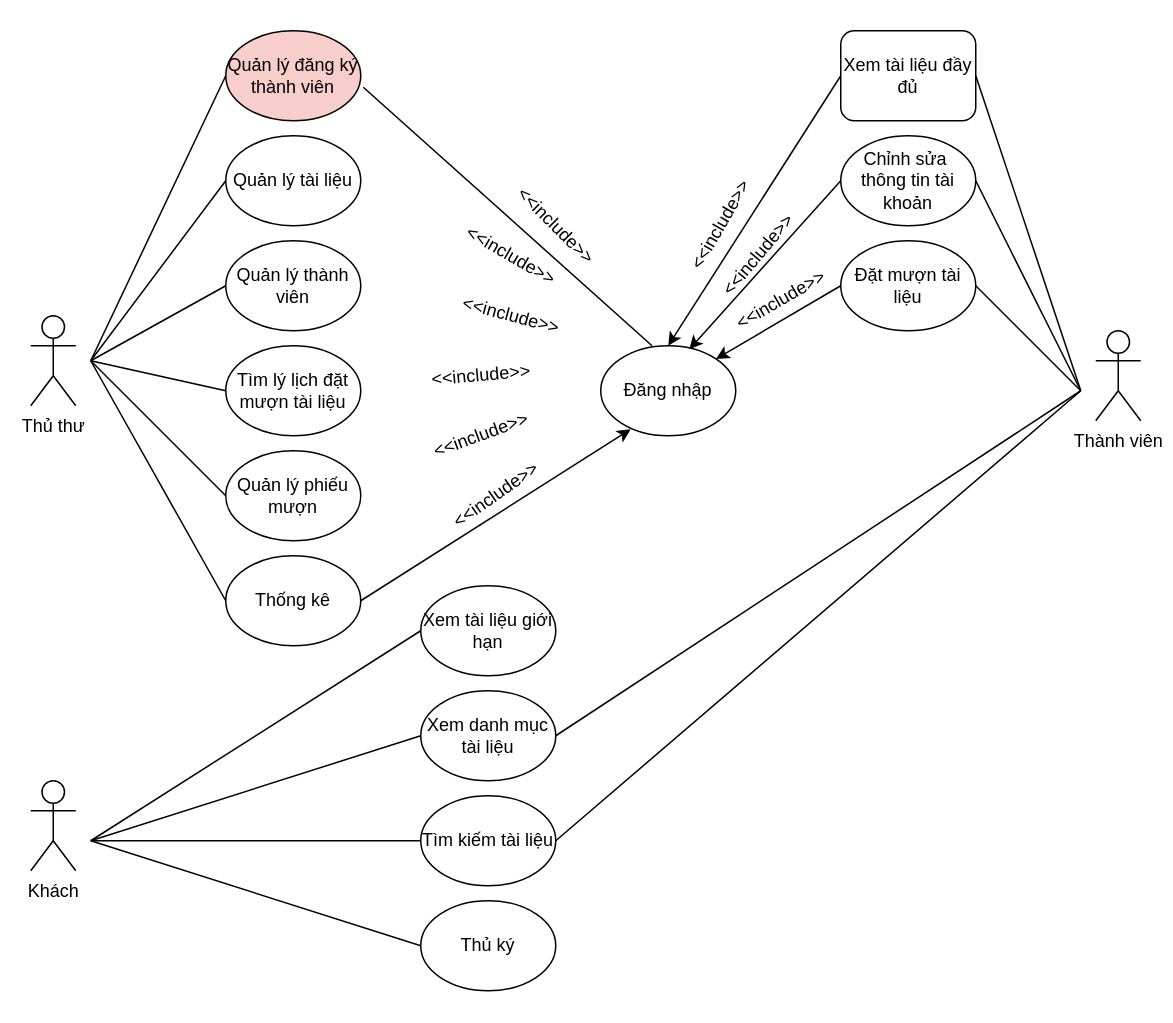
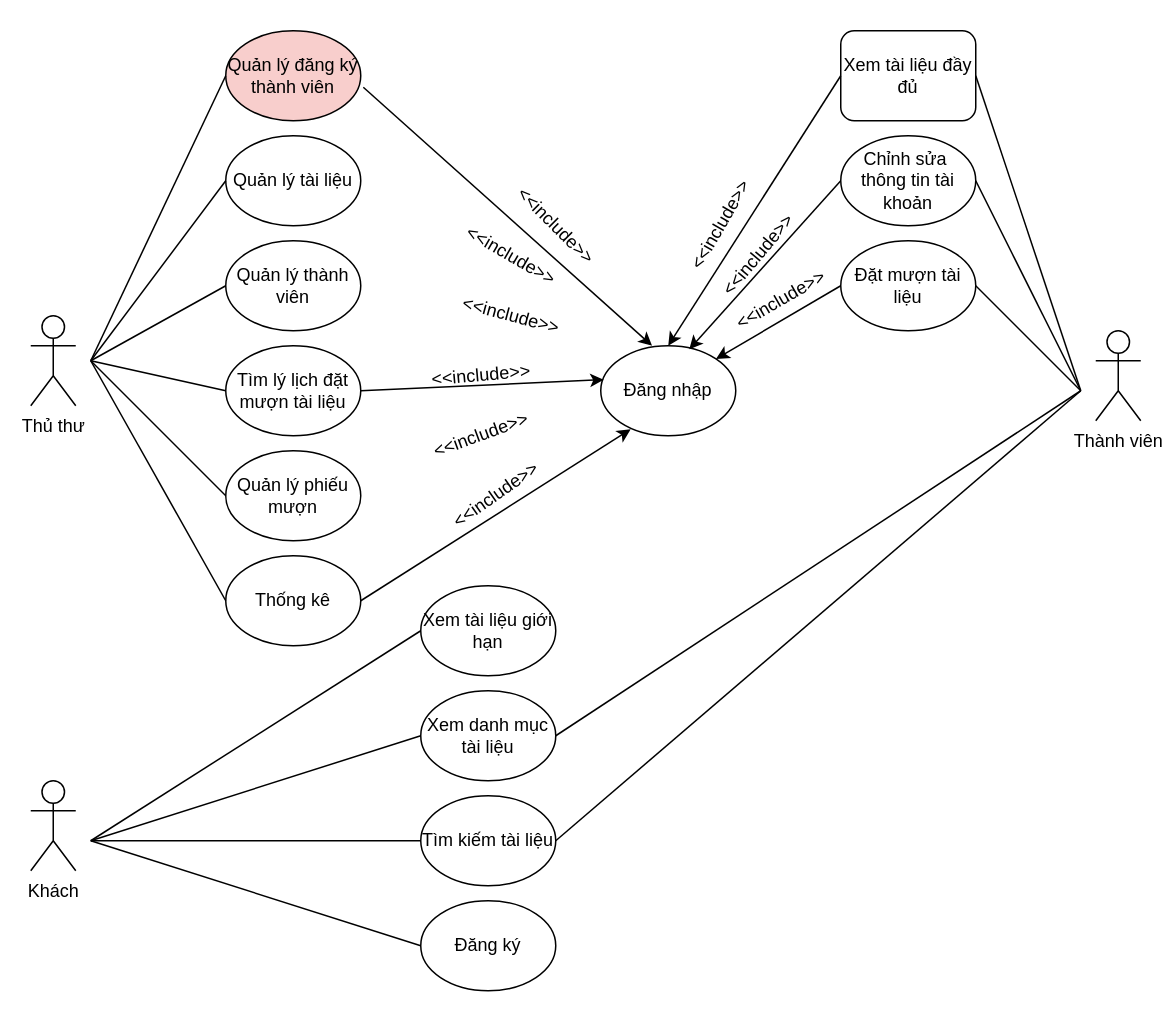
(647, 341) -> (643, 338)
none -> (477, 385)
(488, 946) -> (488, 946)
